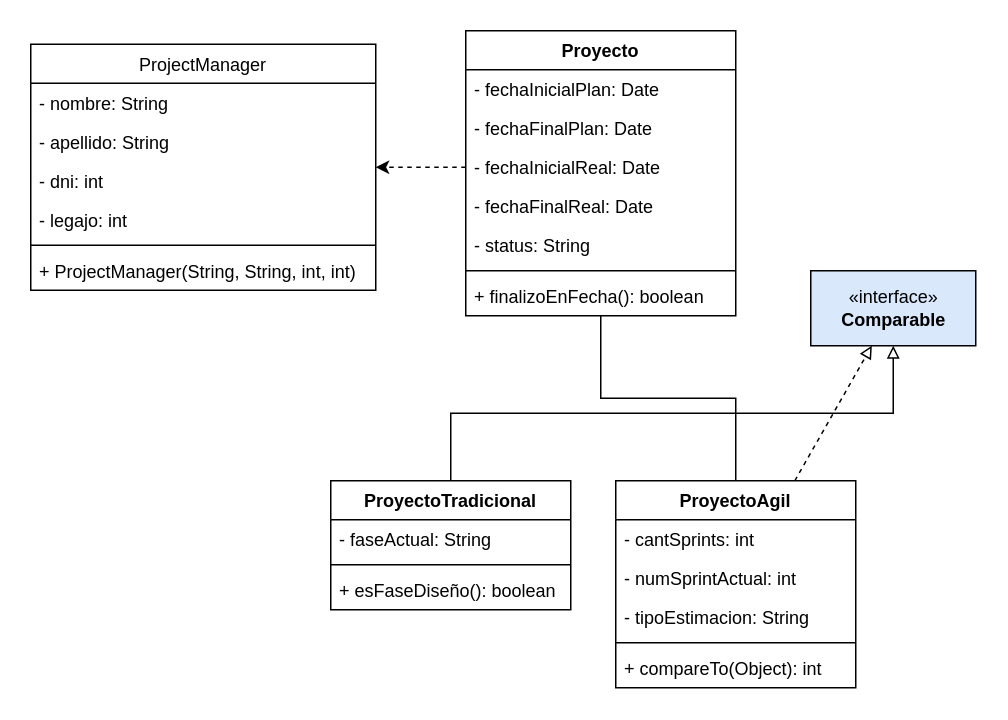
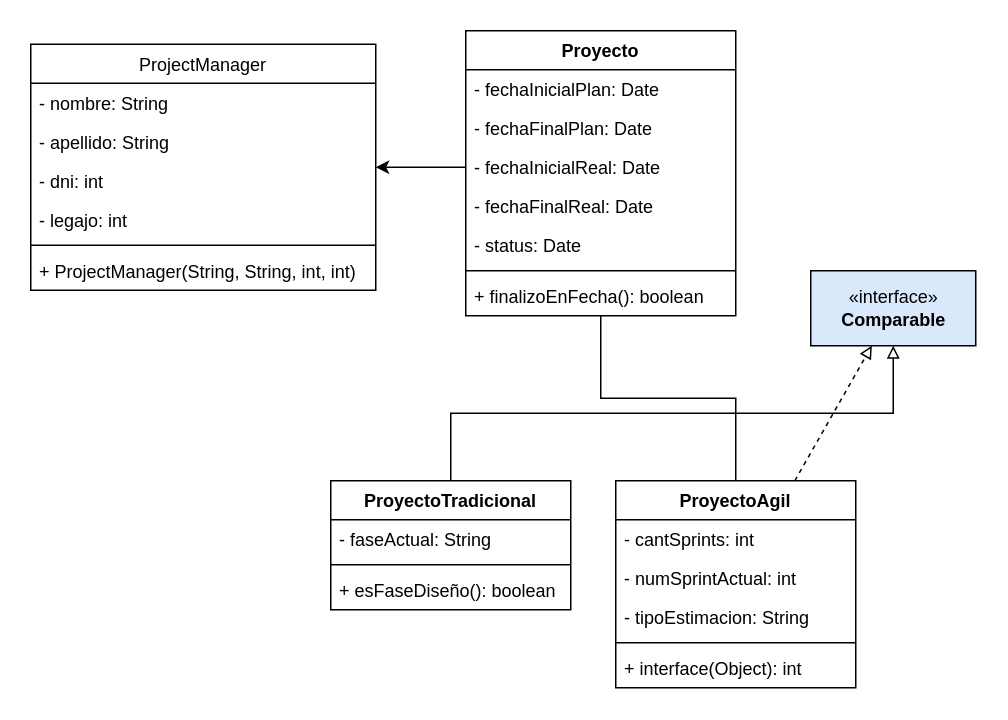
(424, 167) -> (424, 167)
(545, 246) -> (538, 246)
(736, 669) -> (733, 669)
